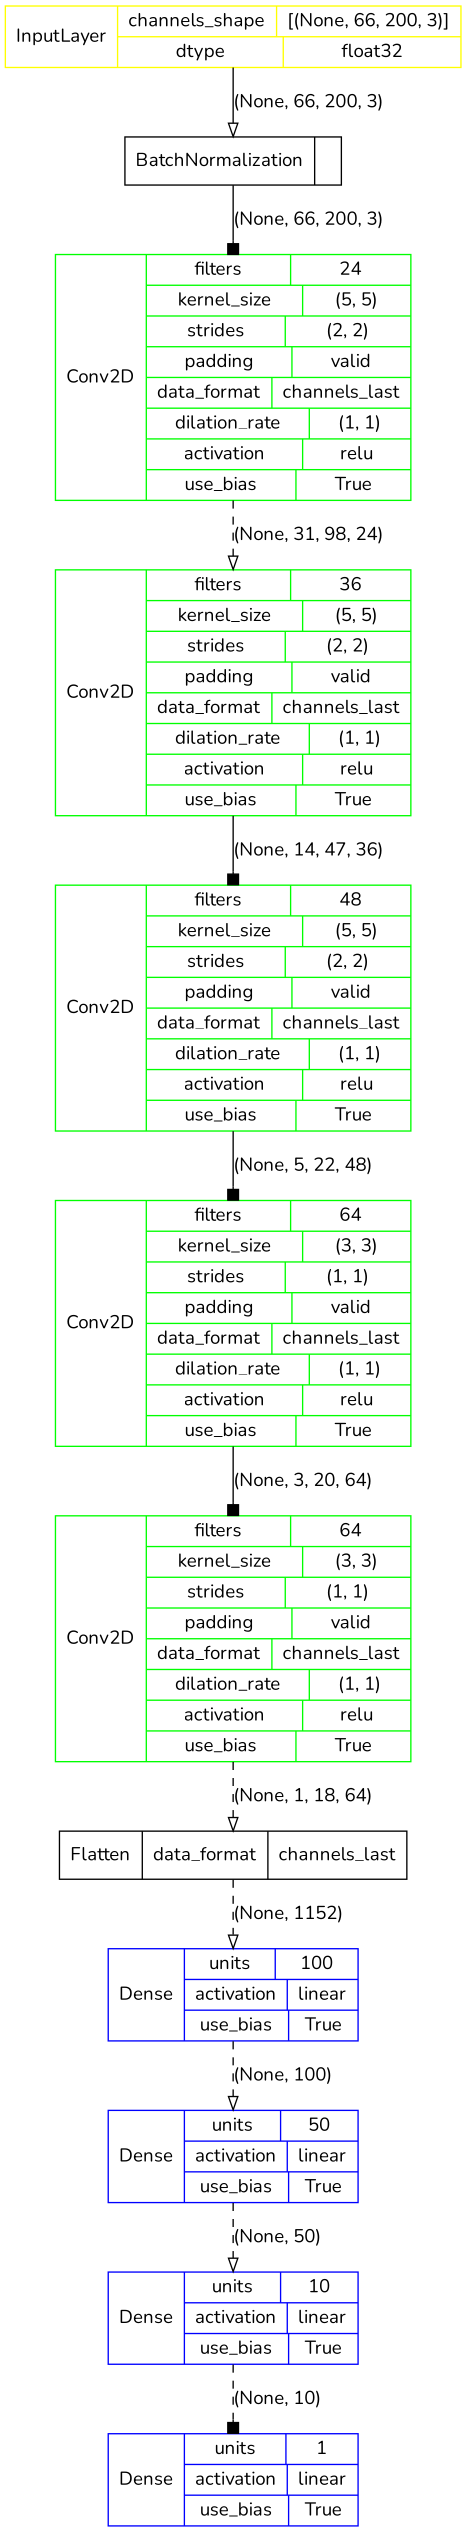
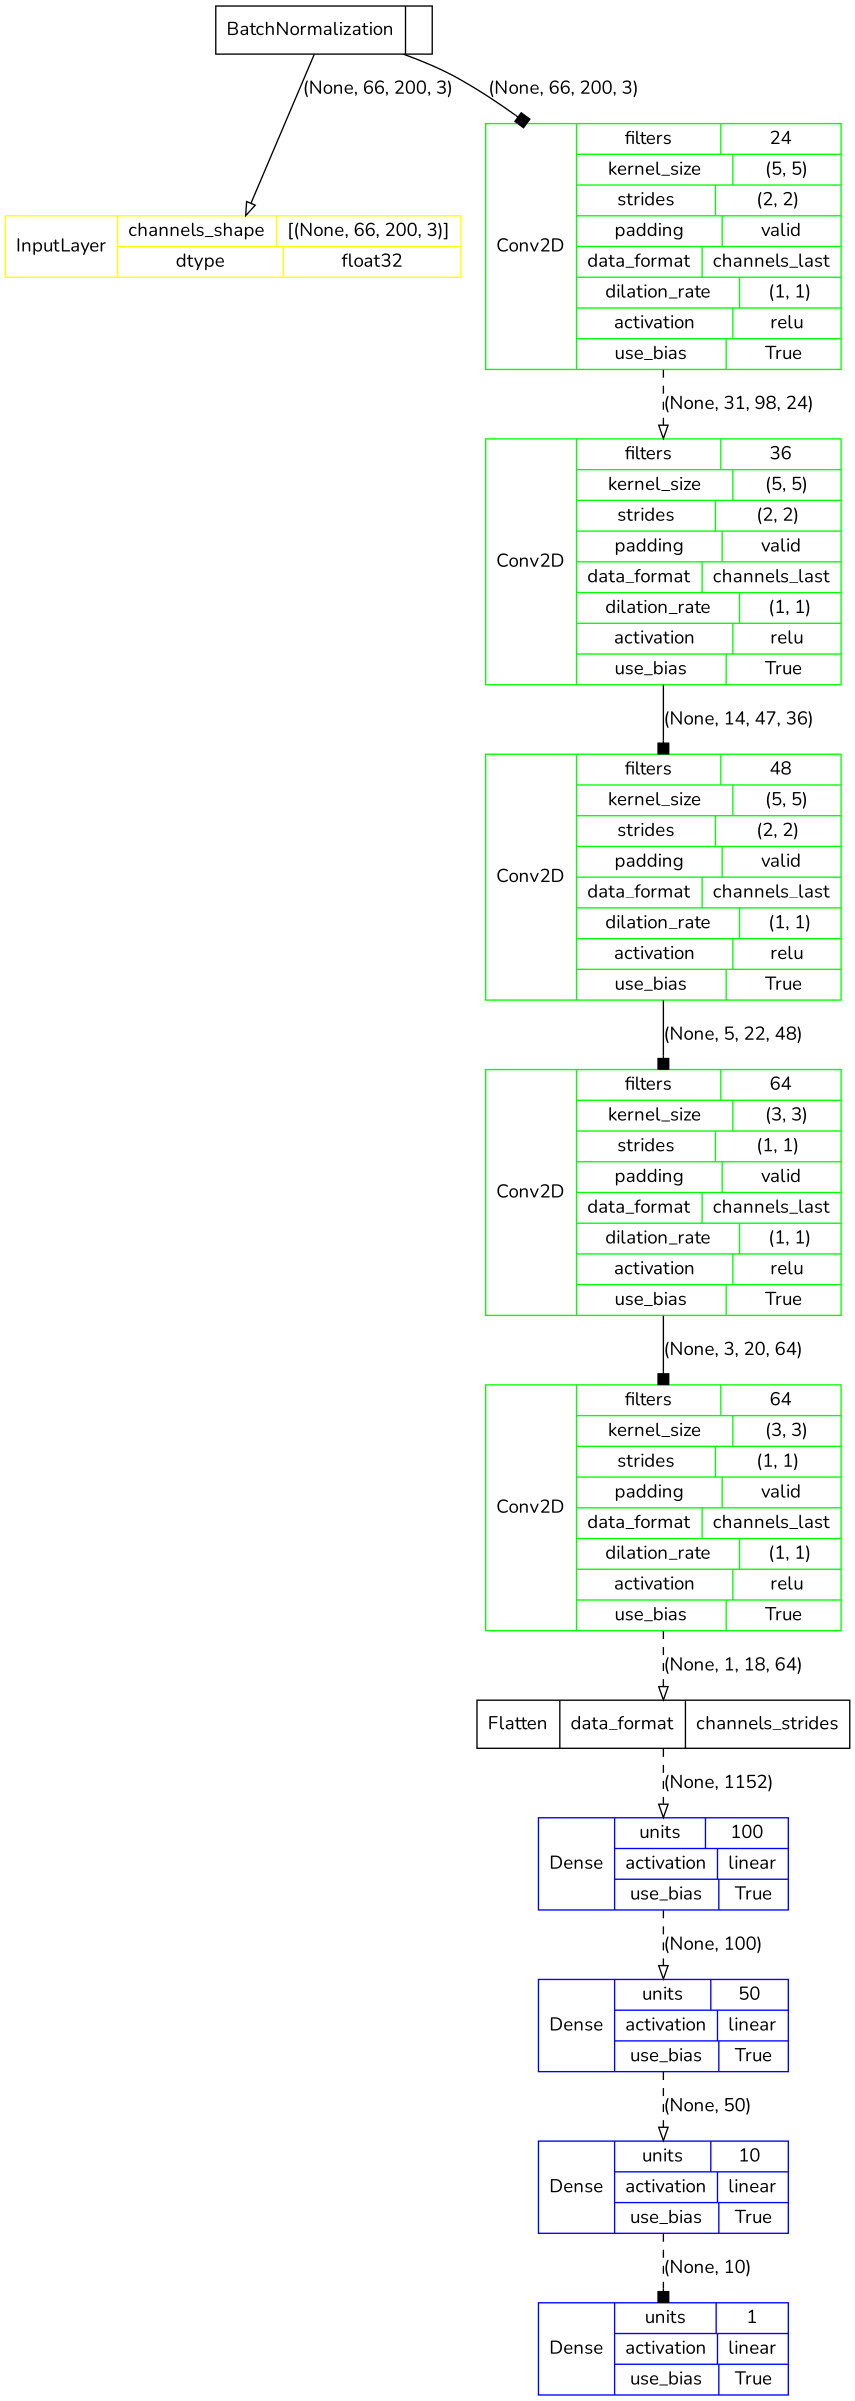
(233, 95) -> (283, 129)
(337, 1855) -> (768, 1724)
